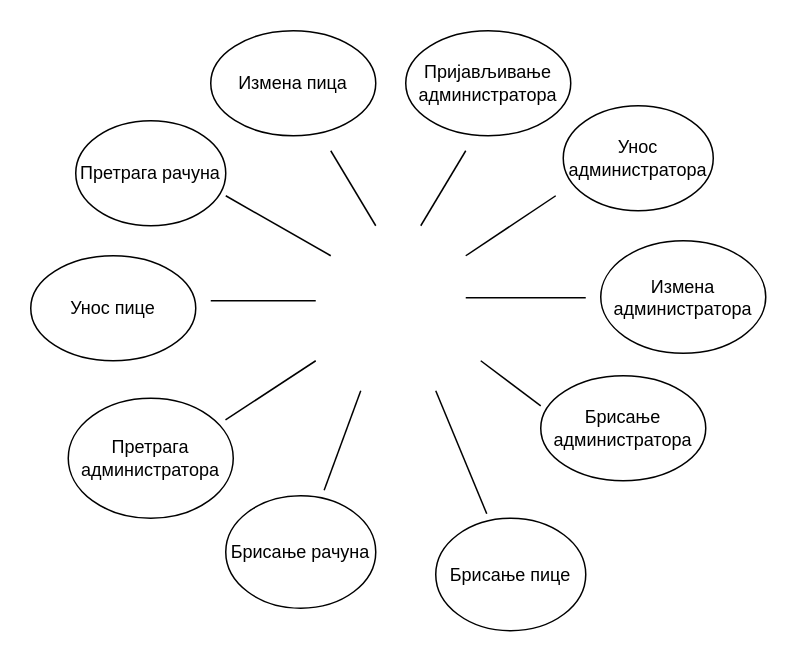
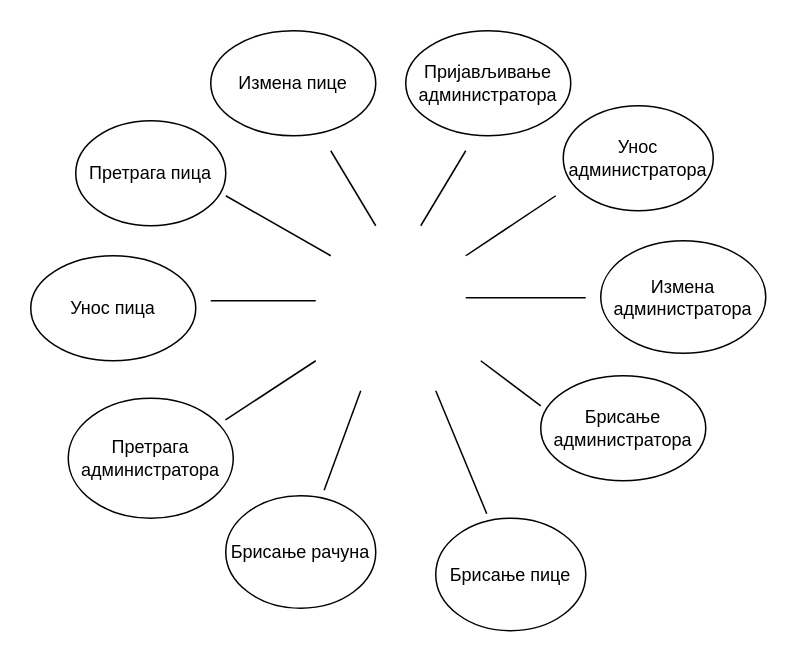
(293, 83) -> (293, 83)
(151, 173) -> (151, 173)
(113, 308) -> (113, 308)
